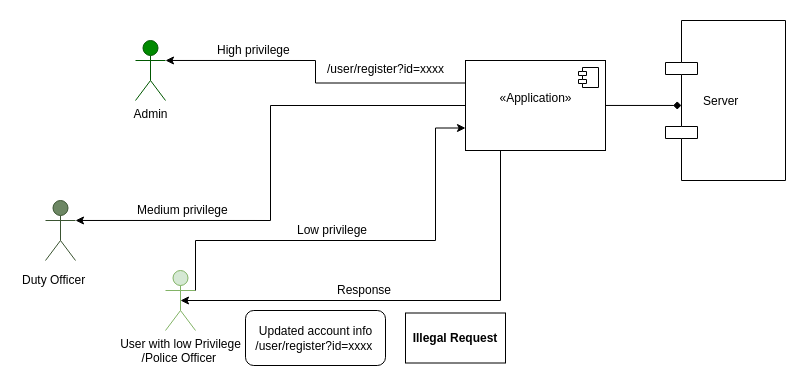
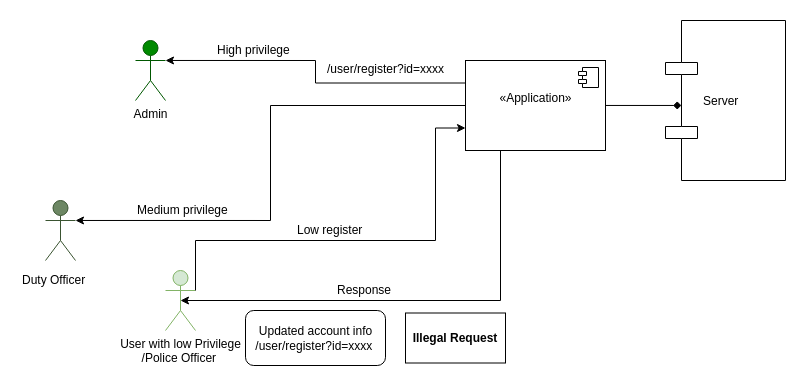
(335, 231) -> (335, 231)
